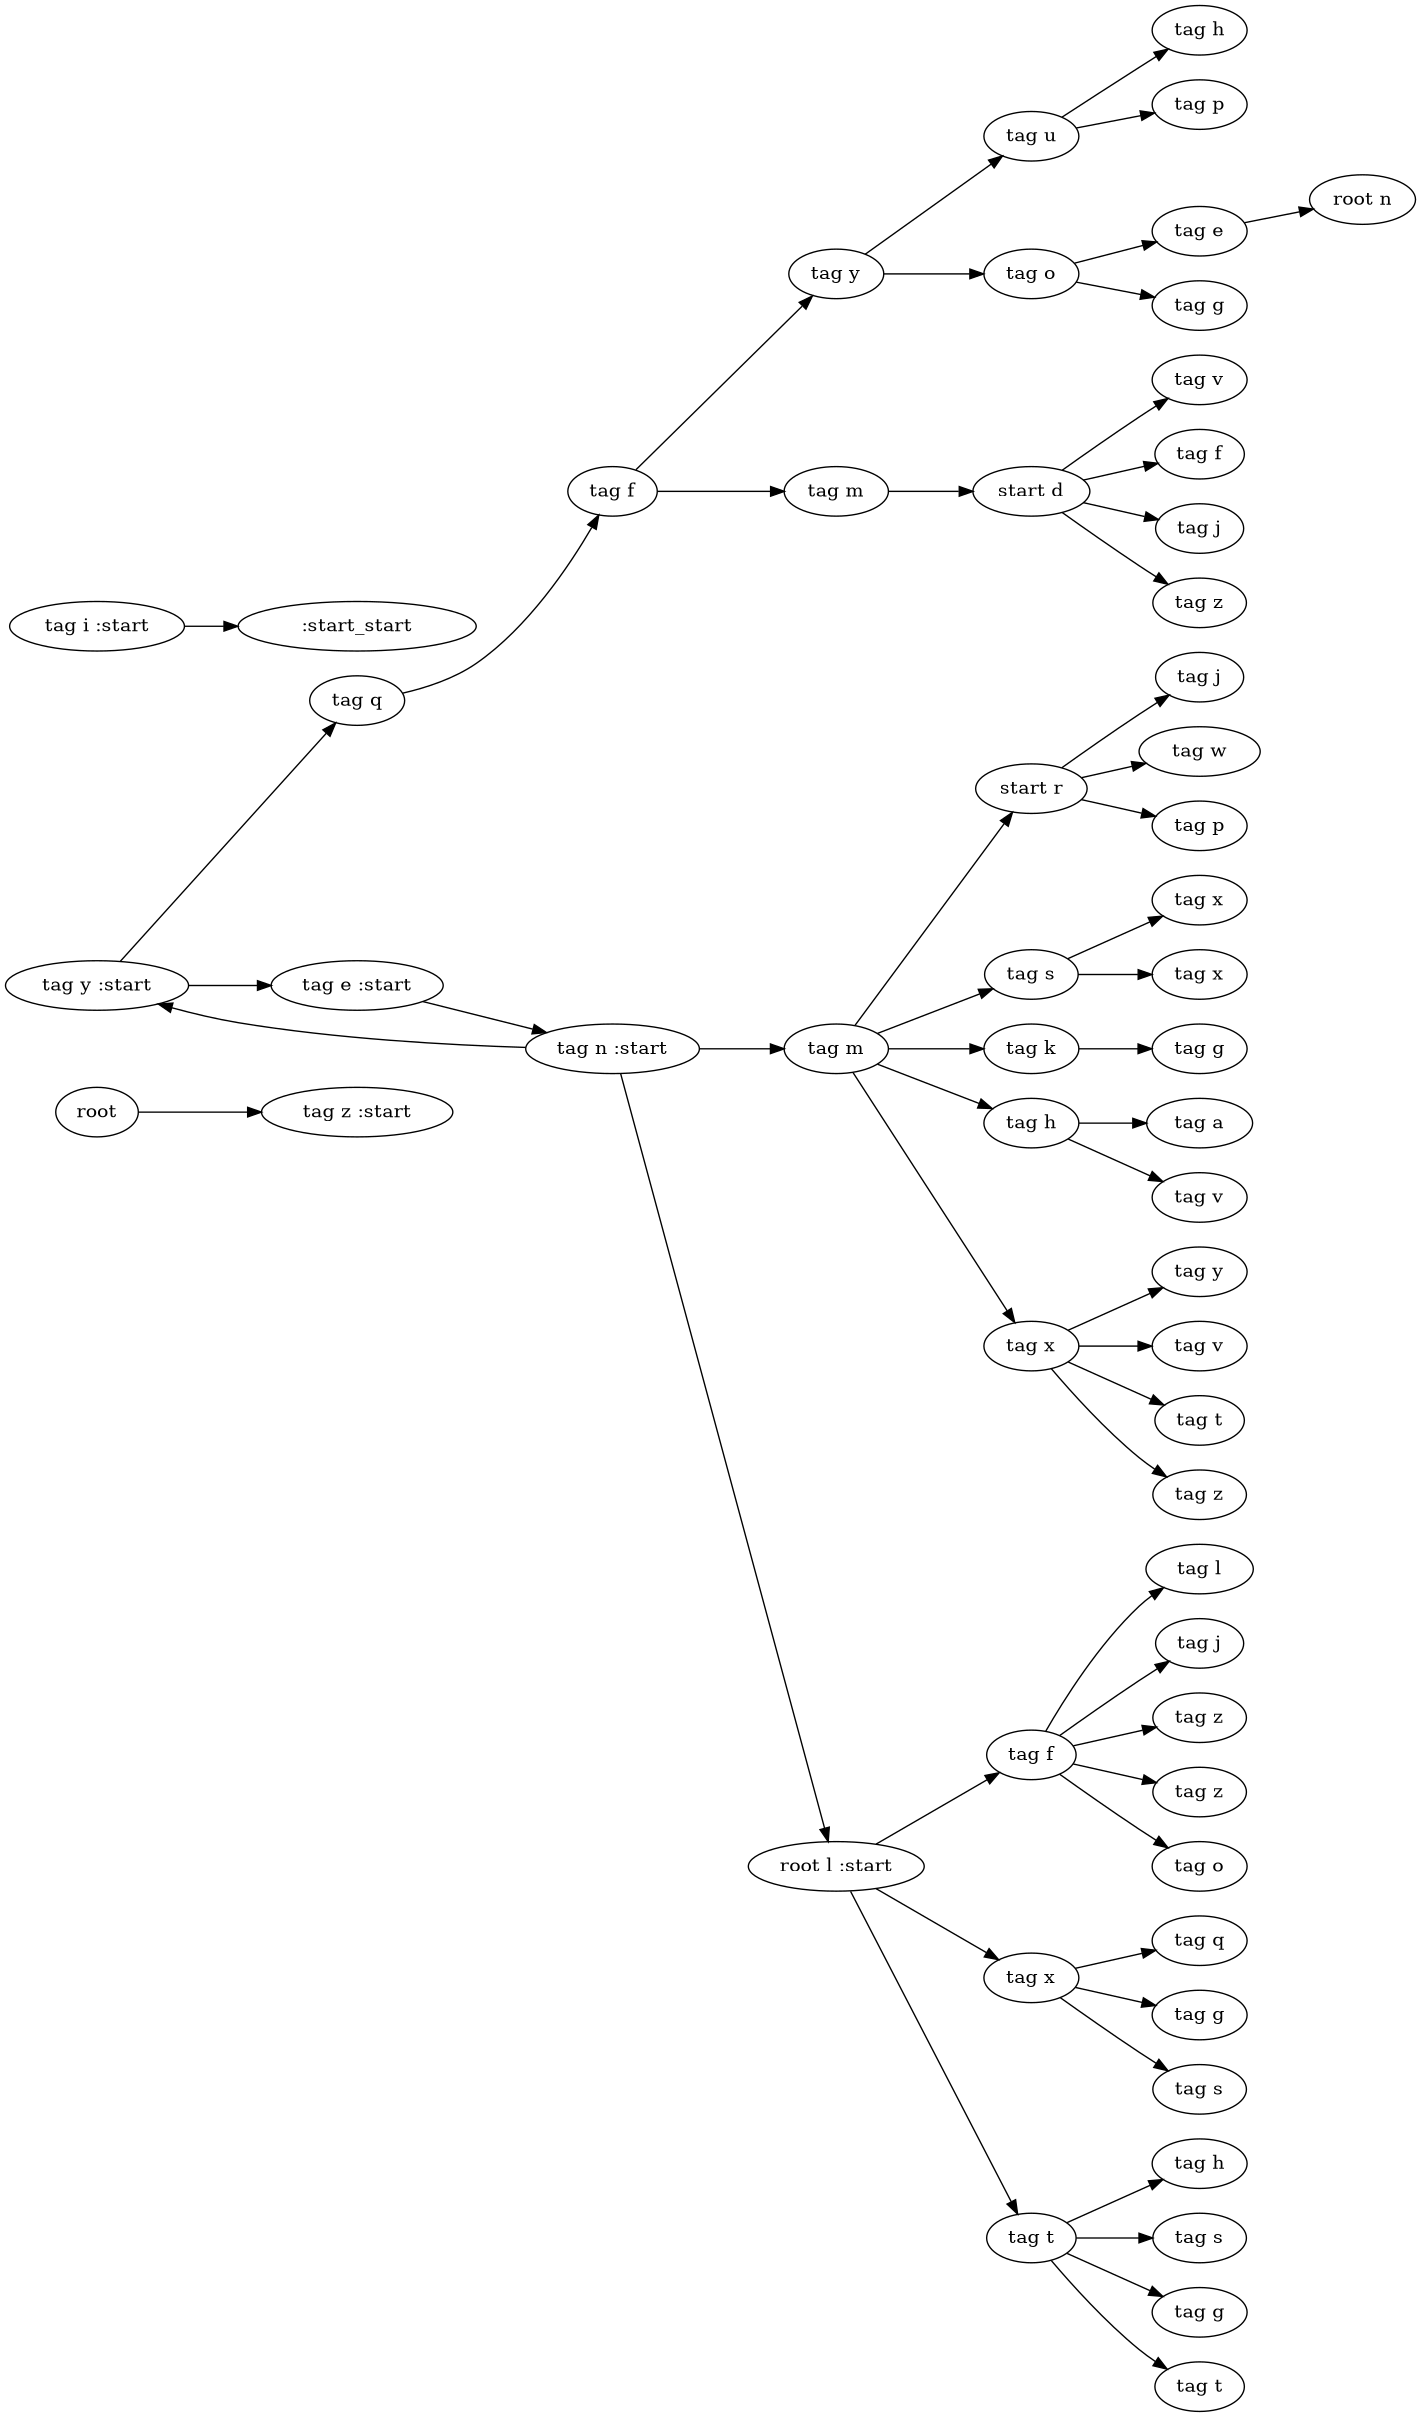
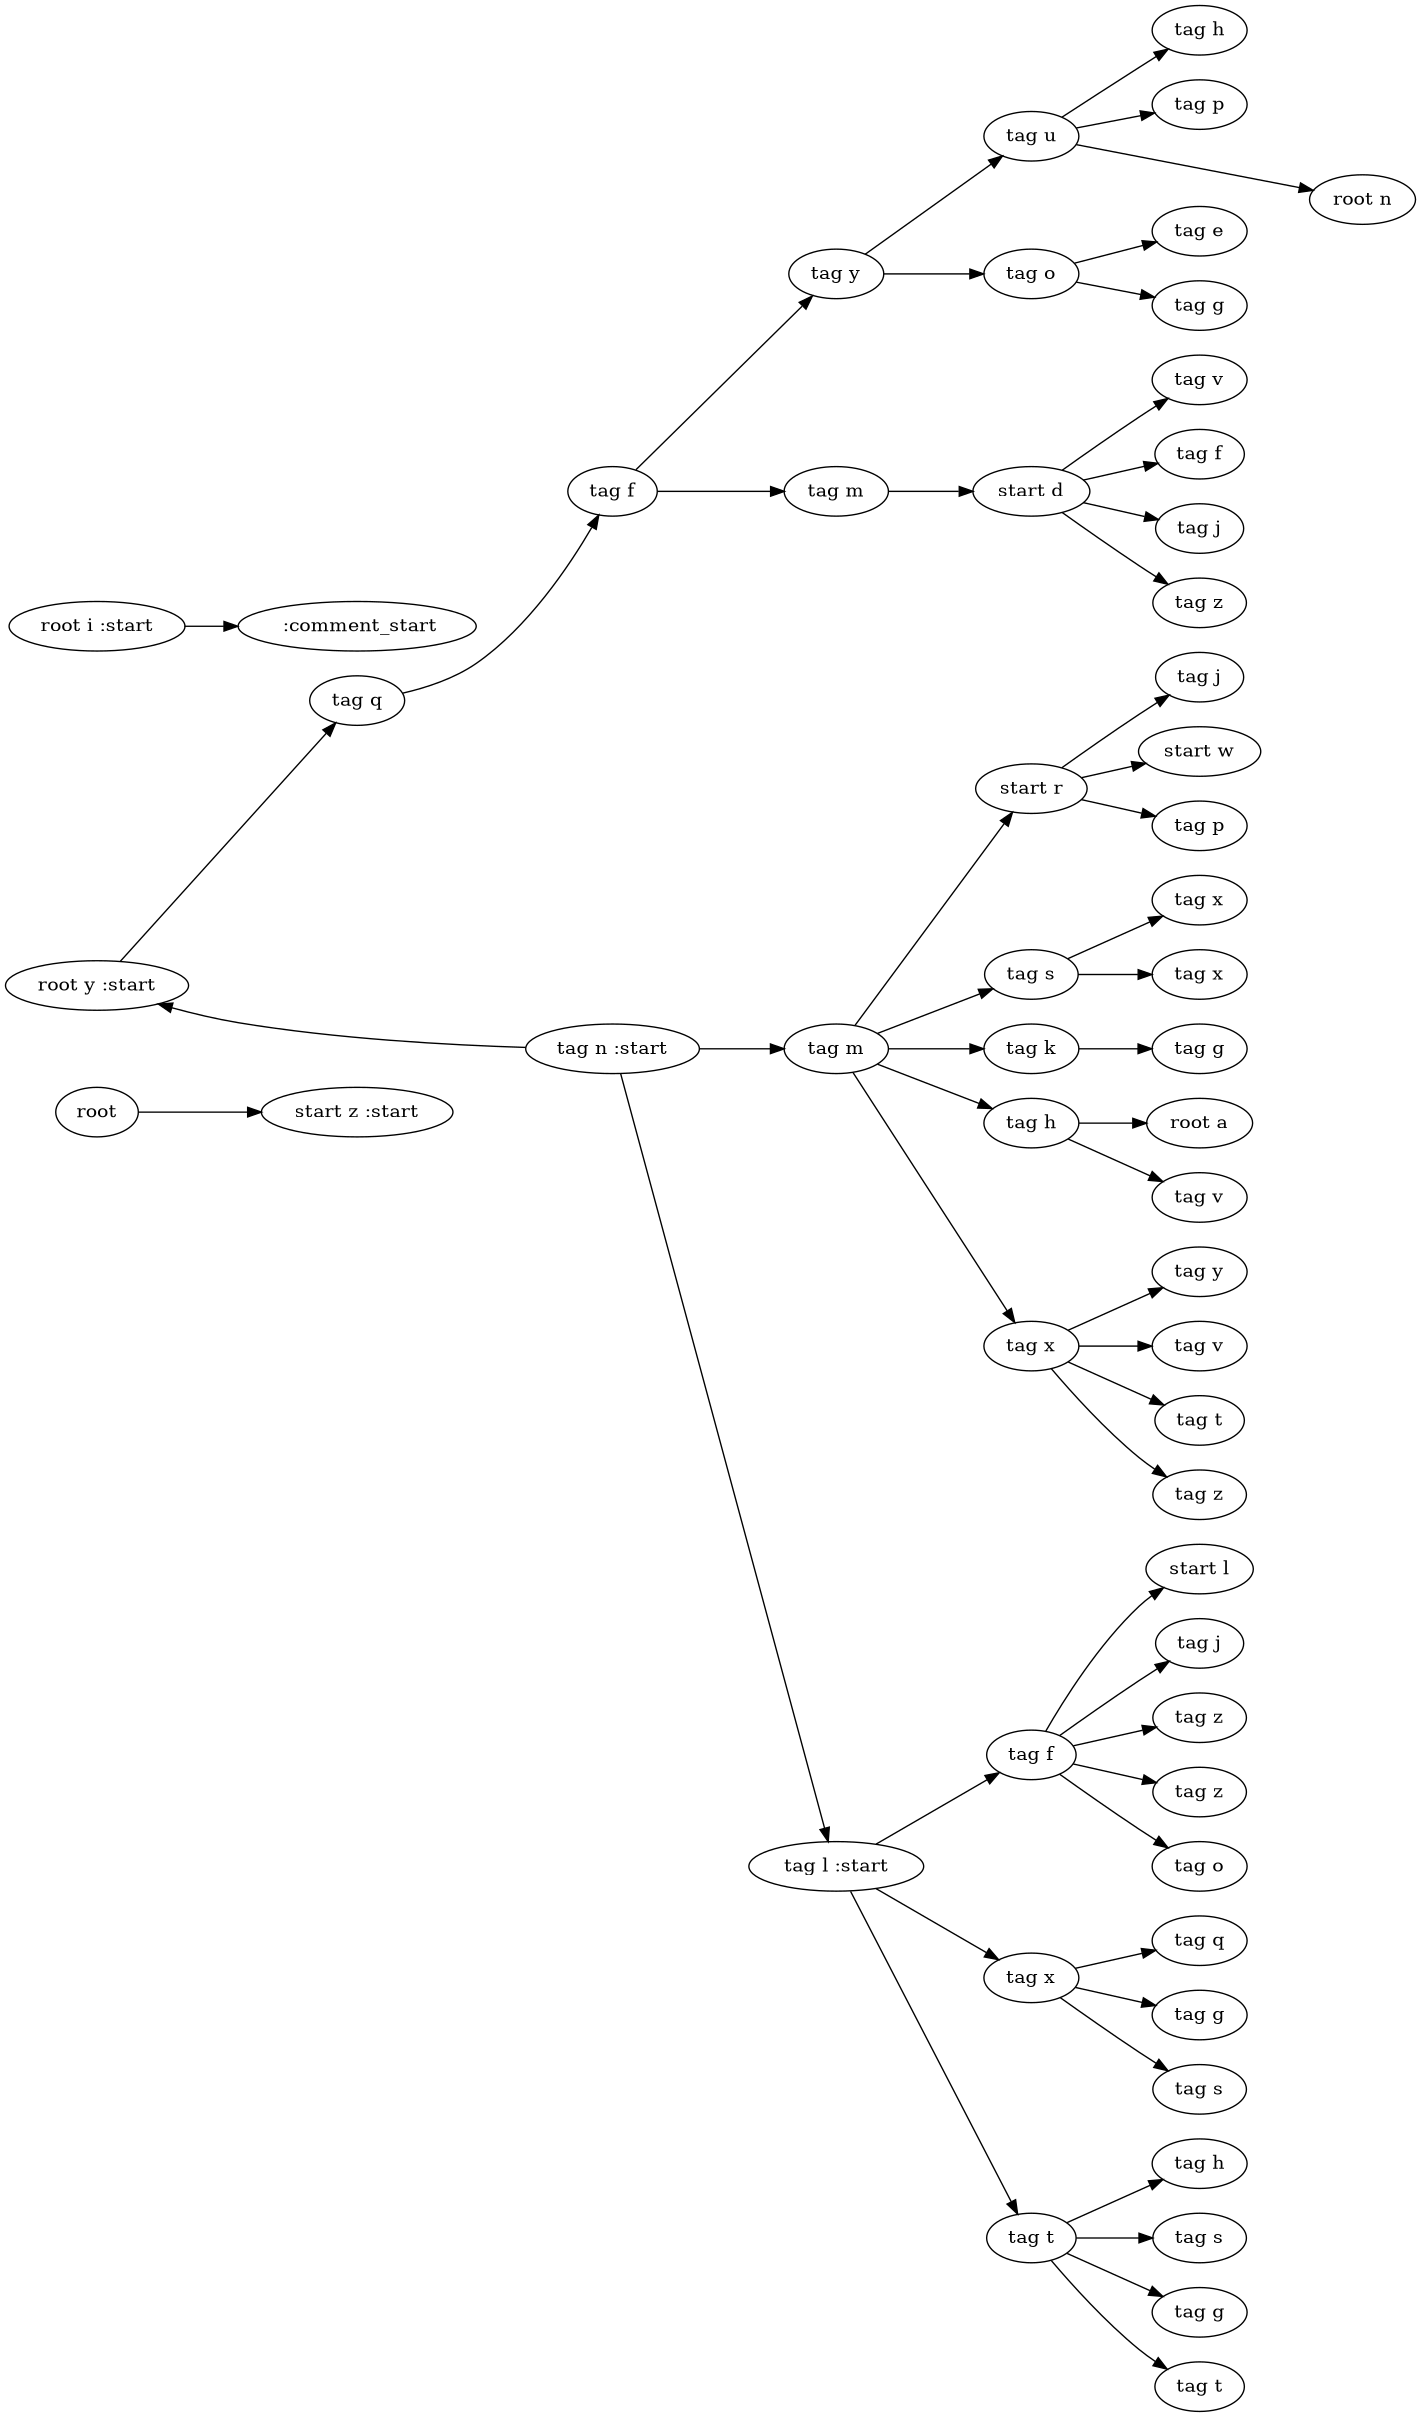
(1272, 217) -> (1188, 166)
(97, 626) -> (97, 626)
(357, 626) -> (357, 626)
(1200, 752) -> (1200, 752)
(97, 985) -> (97, 985)
(357, 985) -> none
(357, 1112) -> (357, 1112)
(1200, 1123) -> (1200, 1123)
(1200, 1569) -> (1200, 1569)
(836, 1866) -> (836, 1866)
